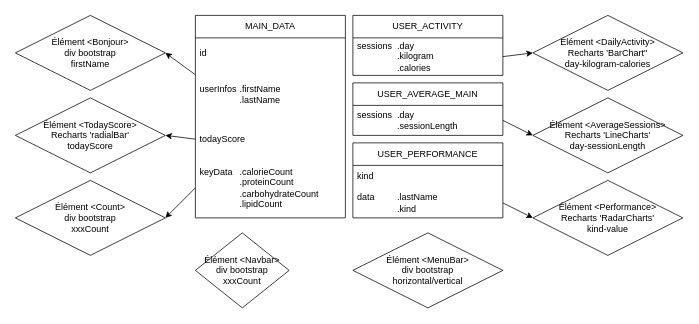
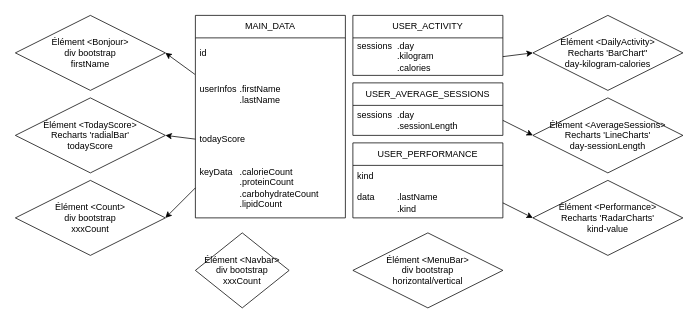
(428, 94) -> (428, 94)
